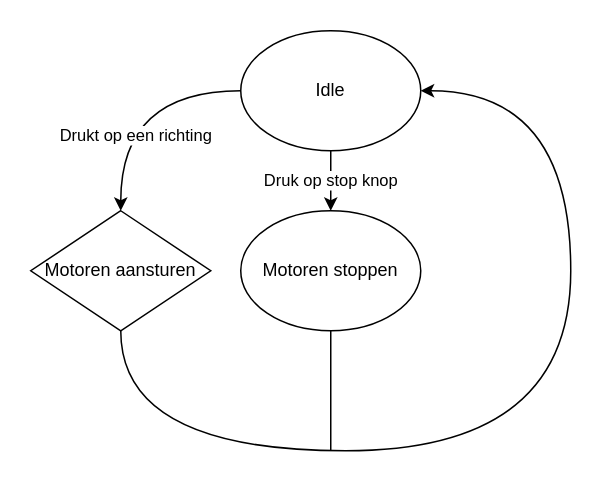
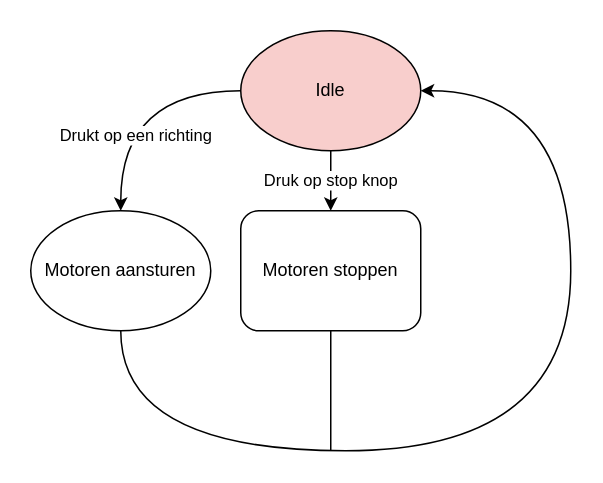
(331, 91) -> (331, 91)
(121, 271) -> (121, 271)
(331, 271) -> (331, 271)
